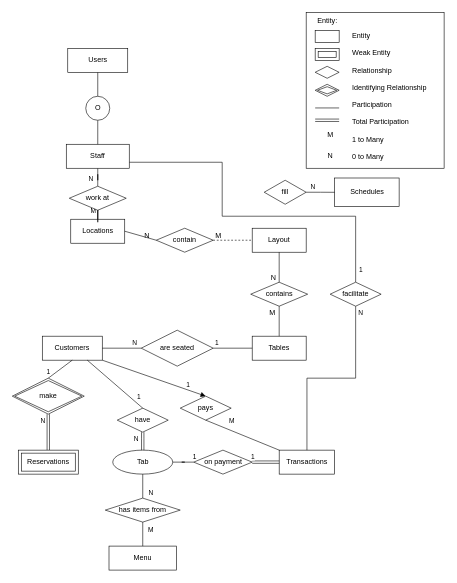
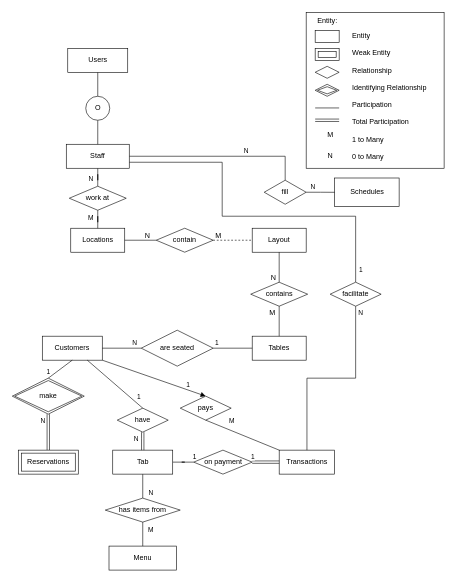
none -> (219, 156)
(98, 231) -> (98, 240)
(143, 462) -> (143, 462)
